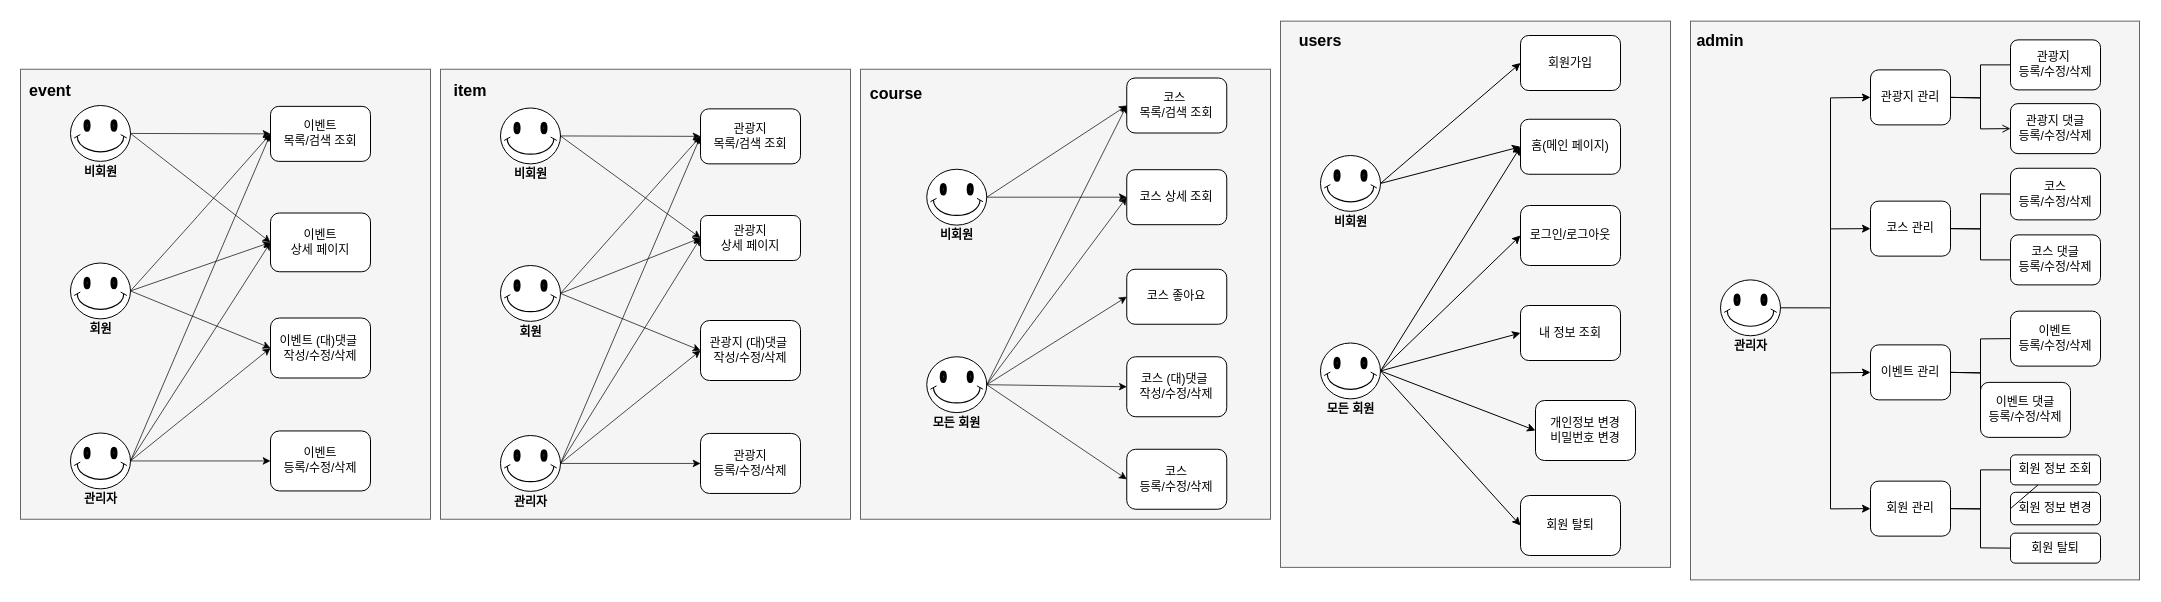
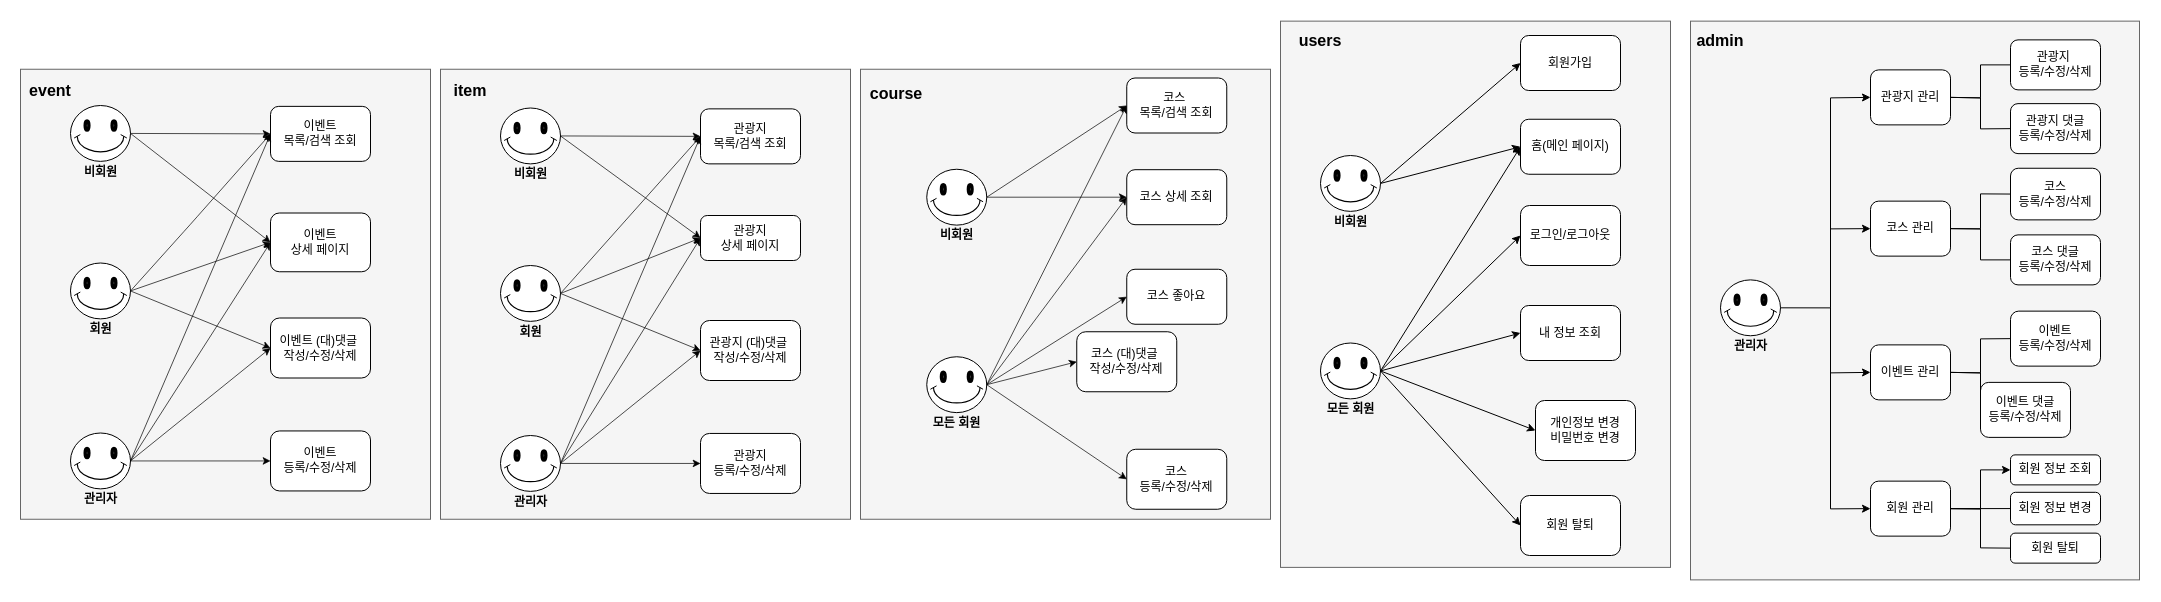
(2004, 129) -> (2005, 129)
(1177, 387) -> (1127, 362)
(2005, 470) -> (2002, 470)
(2024, 497) -> (1997, 509)
